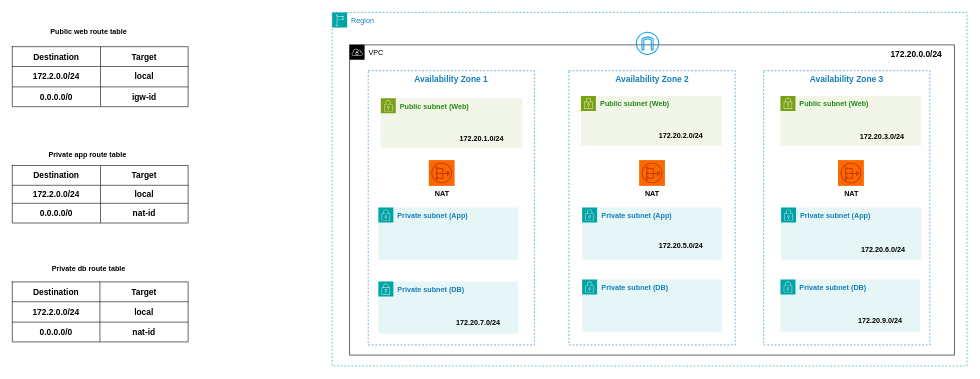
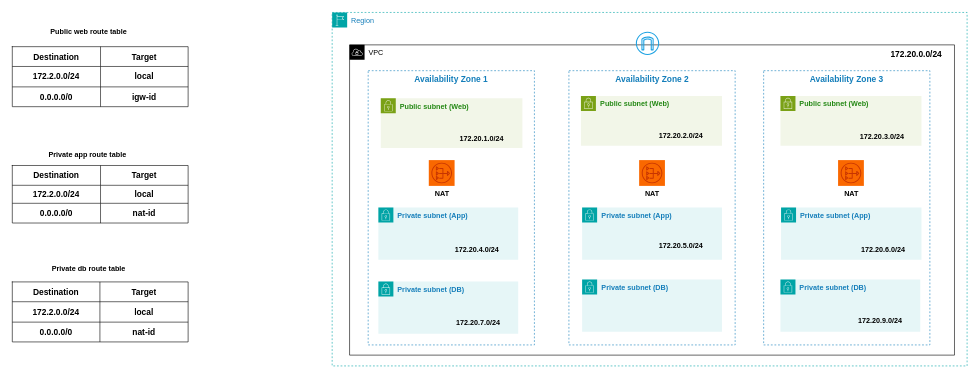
none -> (477, 249)
